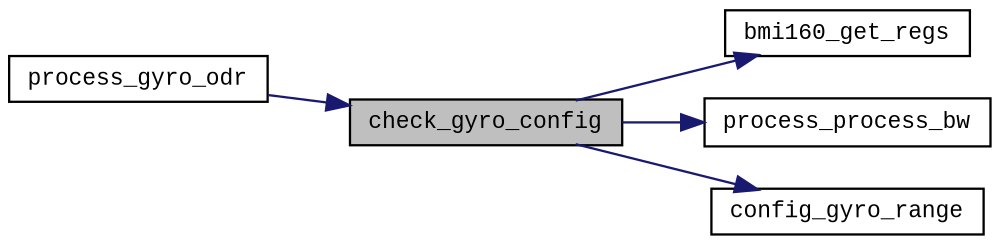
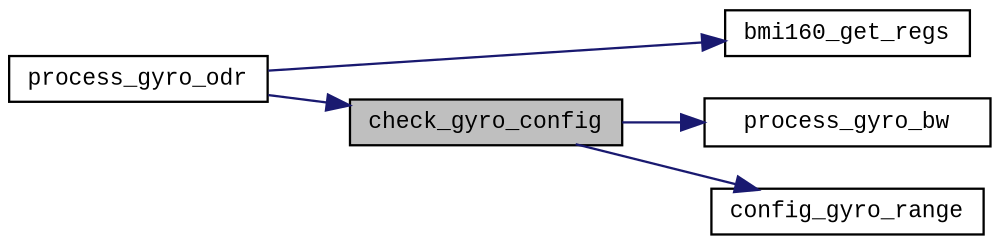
(656, 81) -> (485, 57)
(848, 122) -> (848, 122)
